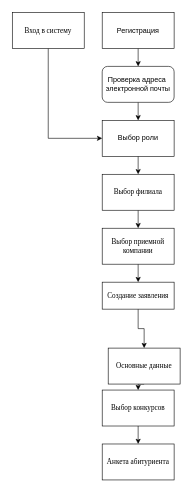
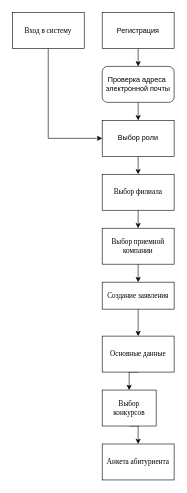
(144, 366) -> (138, 354)
(138, 408) -> (129, 408)
